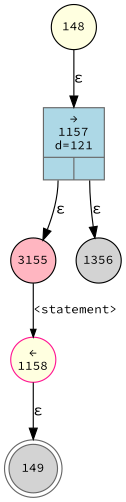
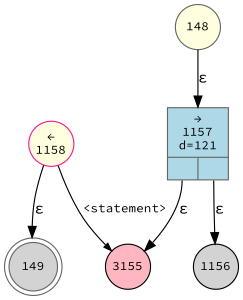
(74, 27) -> (198, 27)
(99, 261) -> (216, 267)
(33, 306) -> (77, 208)
